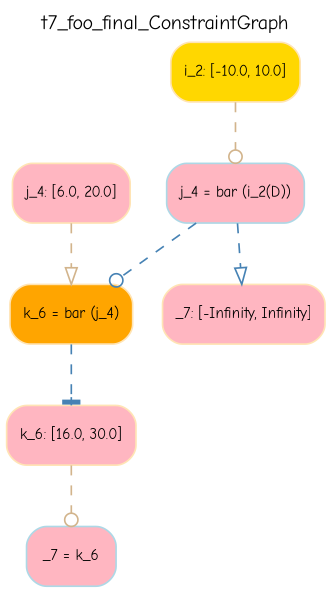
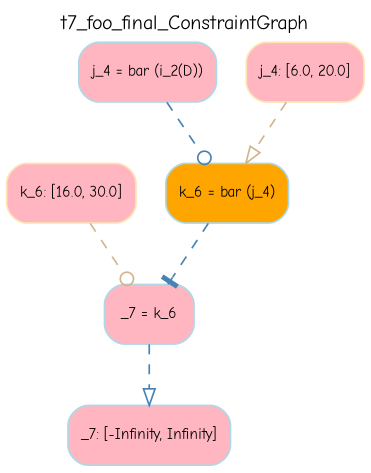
(235, 72) -> none
(239, 246) -> (149, 367)
(71, 314) -> (227, 193)
(244, 314) -> (149, 435)
(71, 371) -> (191, 250)
